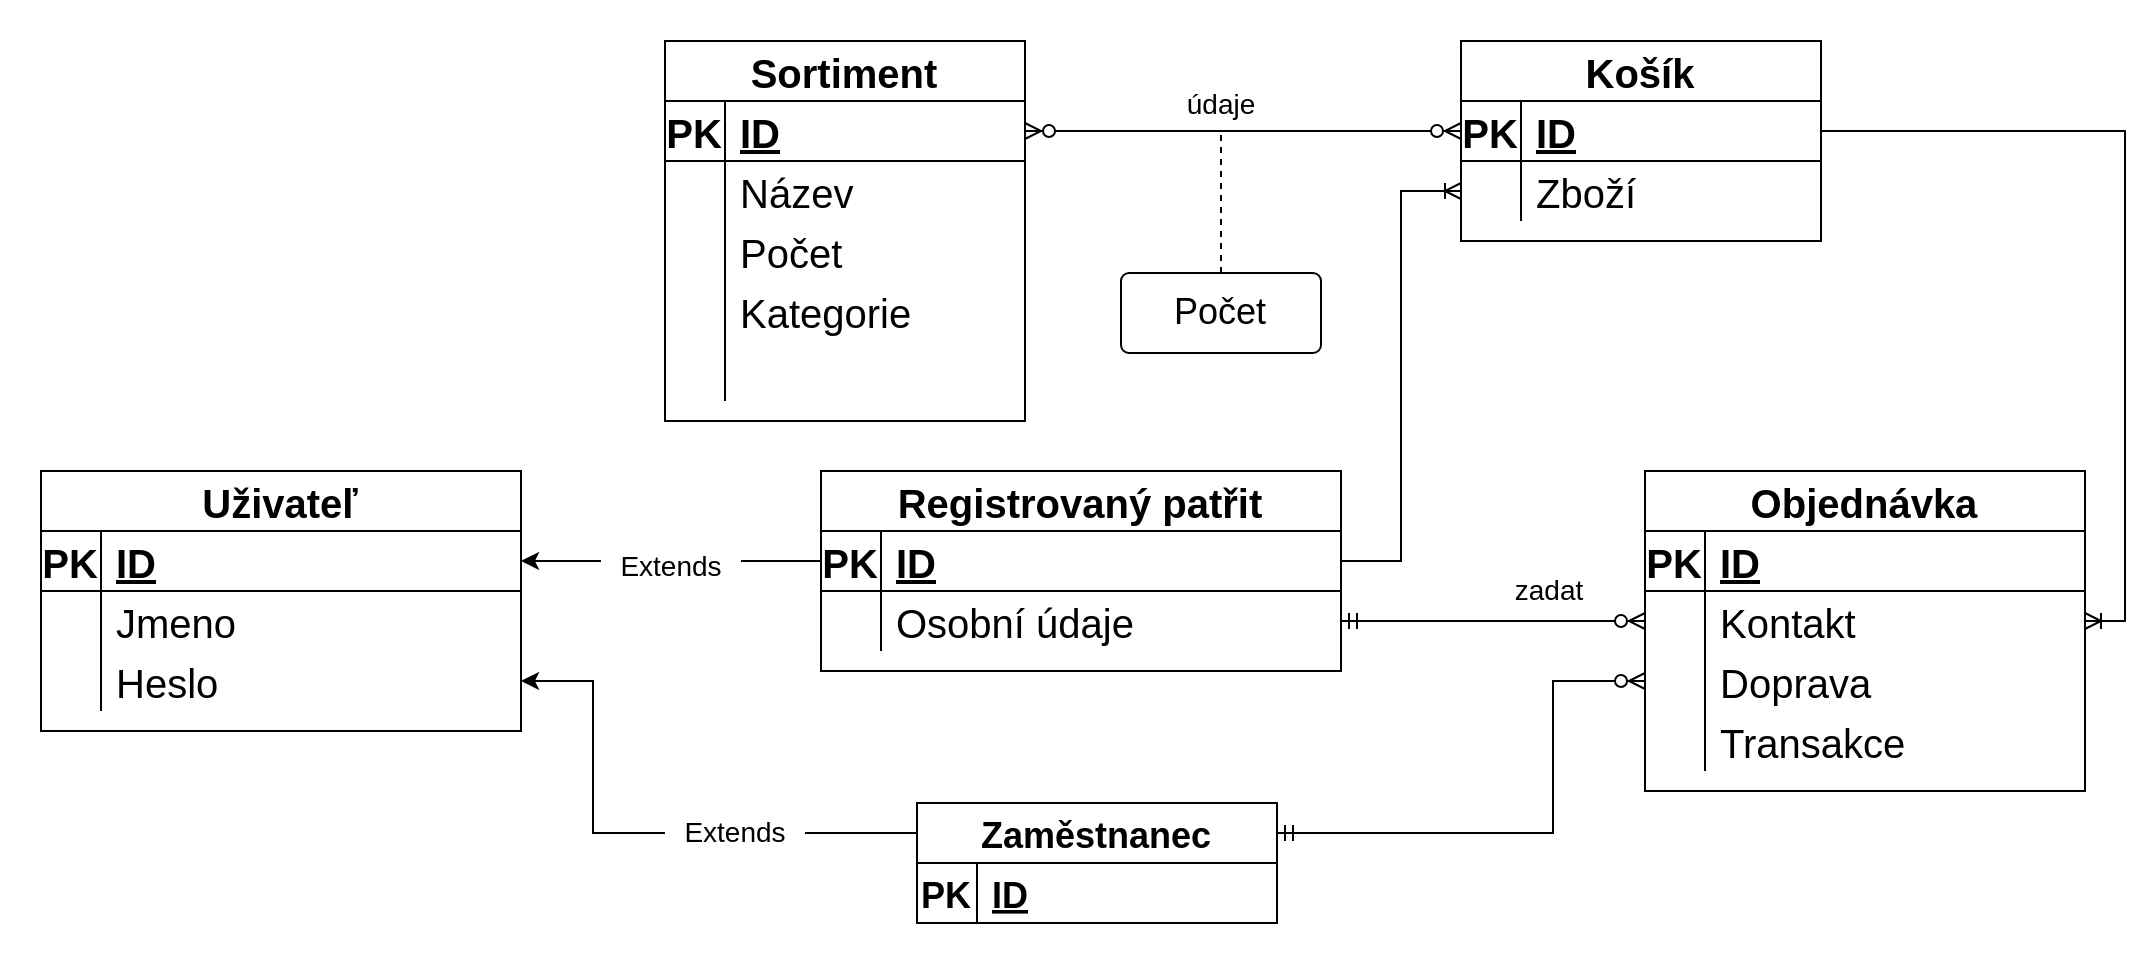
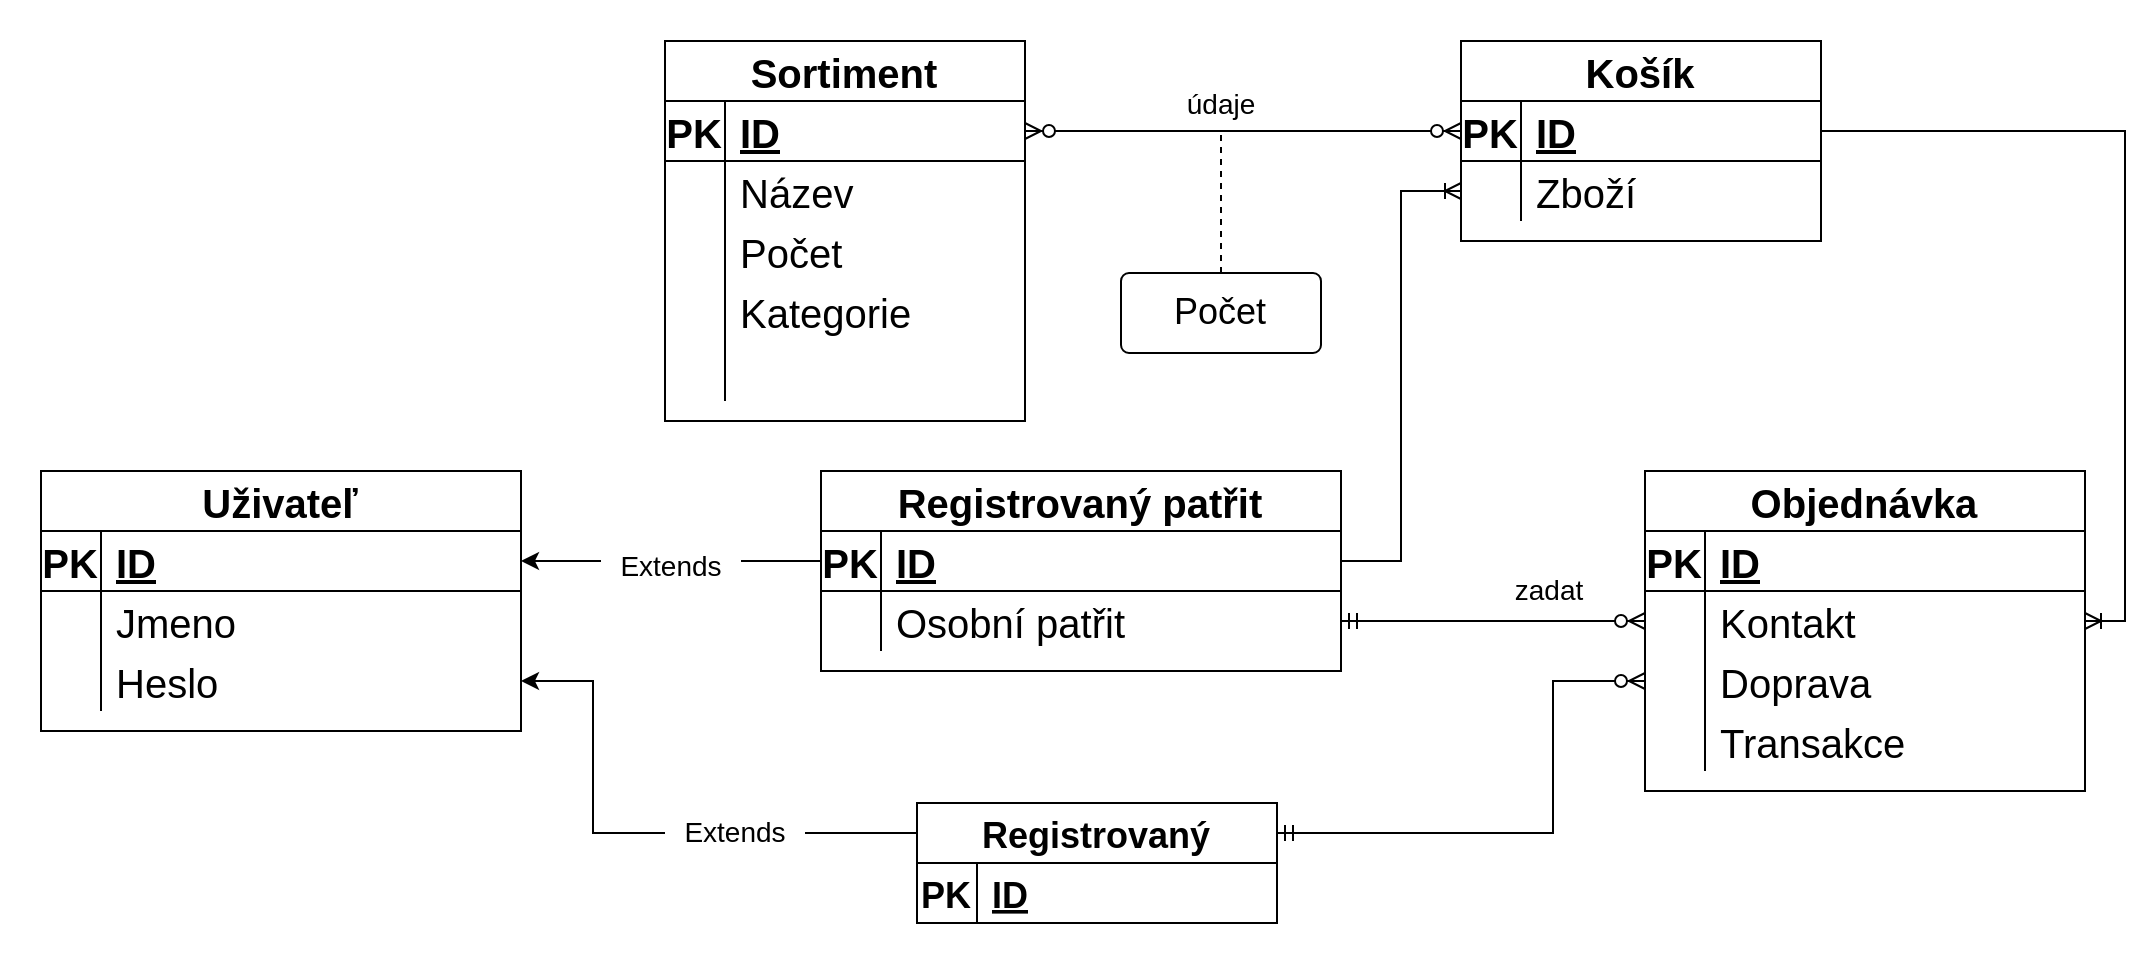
(1025, 625) -> (1031, 625)
(1096, 836) -> (1096, 836)
